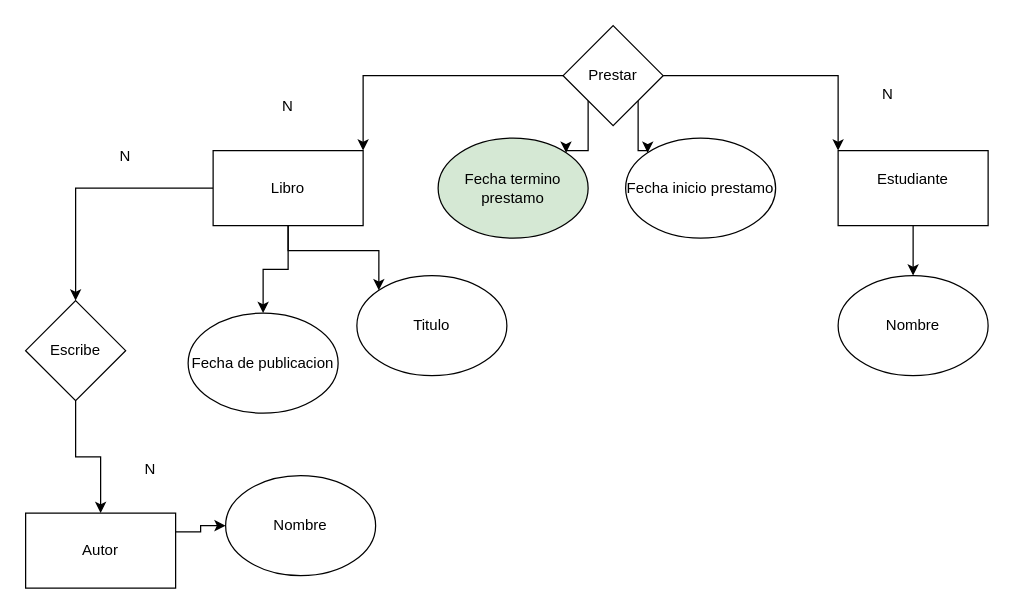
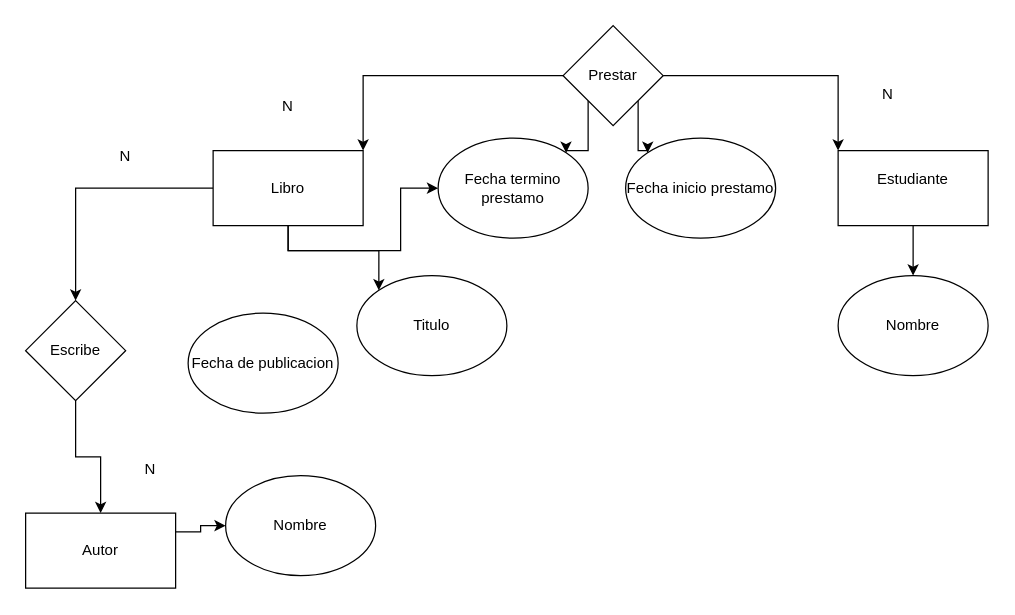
(513, 188) -> (513, 188)
(266, 269) -> (401, 215)
